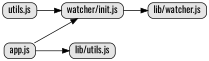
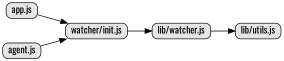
(20, 11) -> (22, 51)
(49, 51) -> (220, 31)
